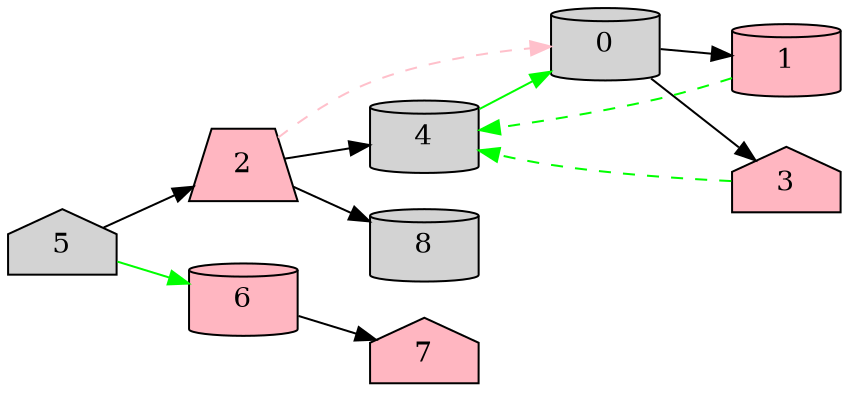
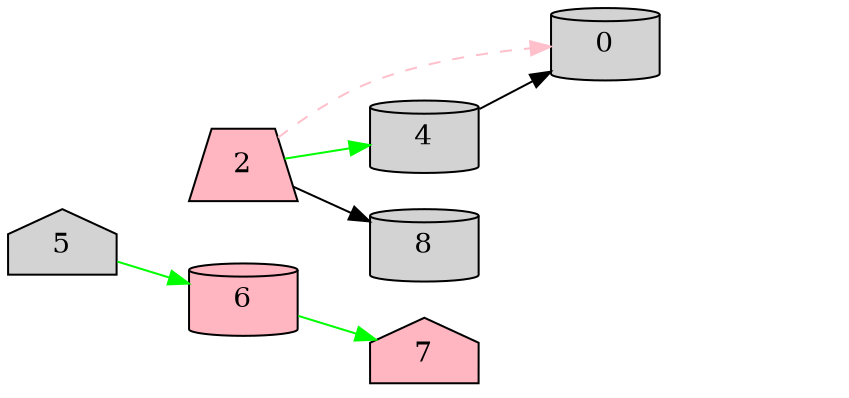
(786, 60) -> none
(506, 95) -> (506, 95)
(317, 153) -> (317, 153)
(786, 183) -> none
(139, 211) -> none
(328, 325) -> (328, 325)
